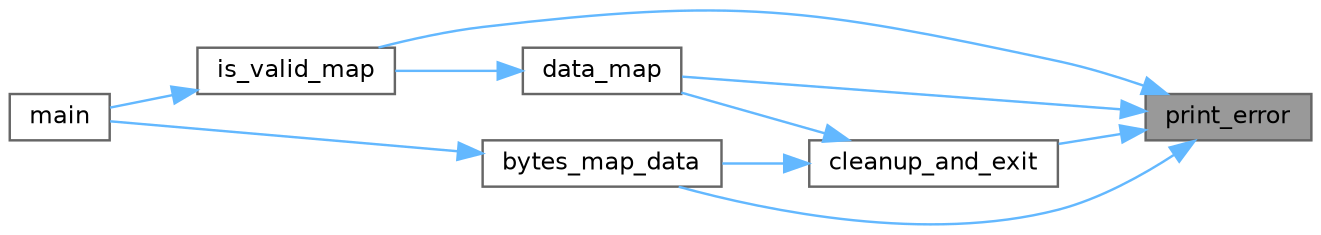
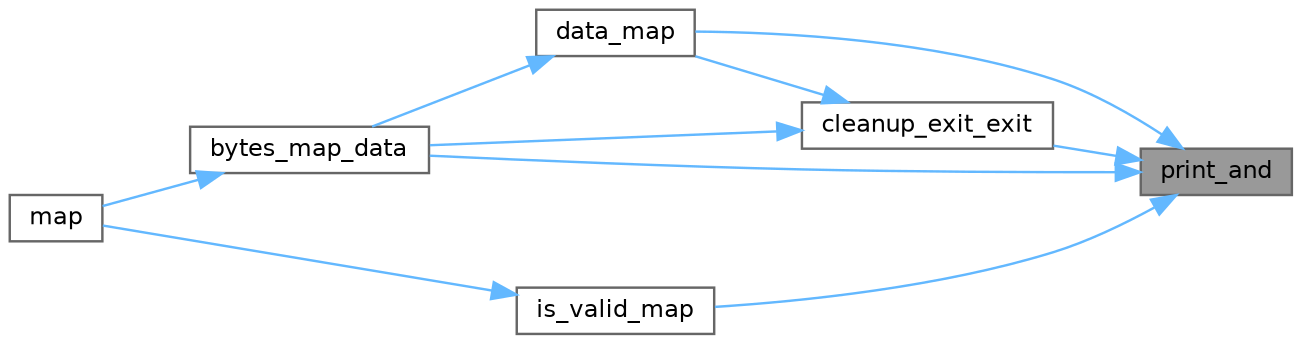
(446, 71) -> (451, 96)
(60, 117) -> (56, 218)
(1228, 117) -> (1216, 172)
(934, 163) -> (927, 126)
